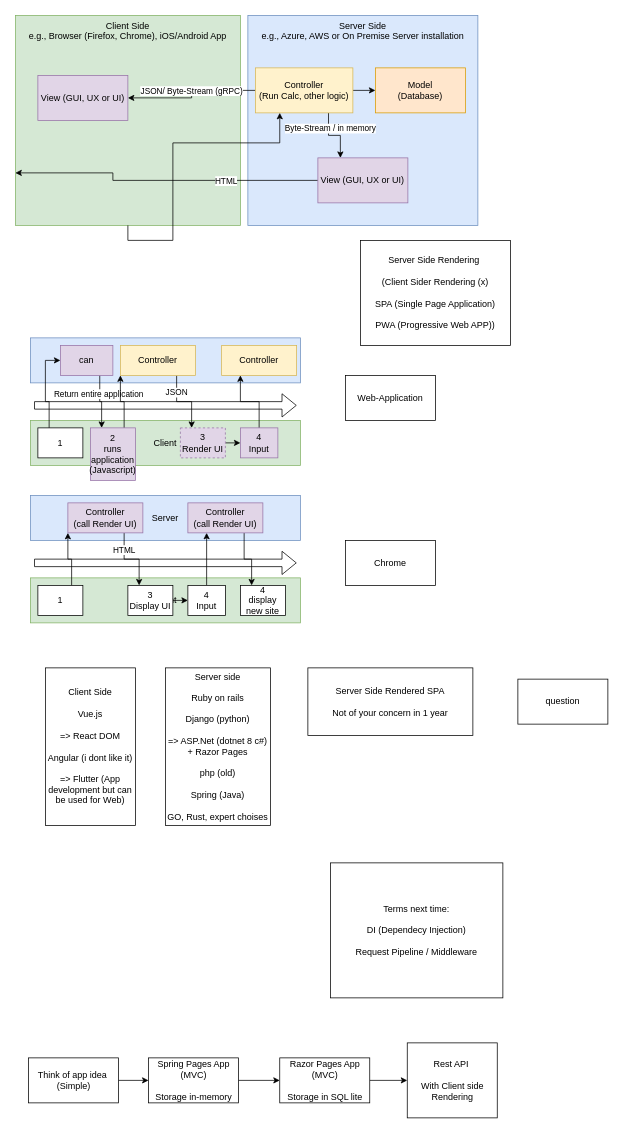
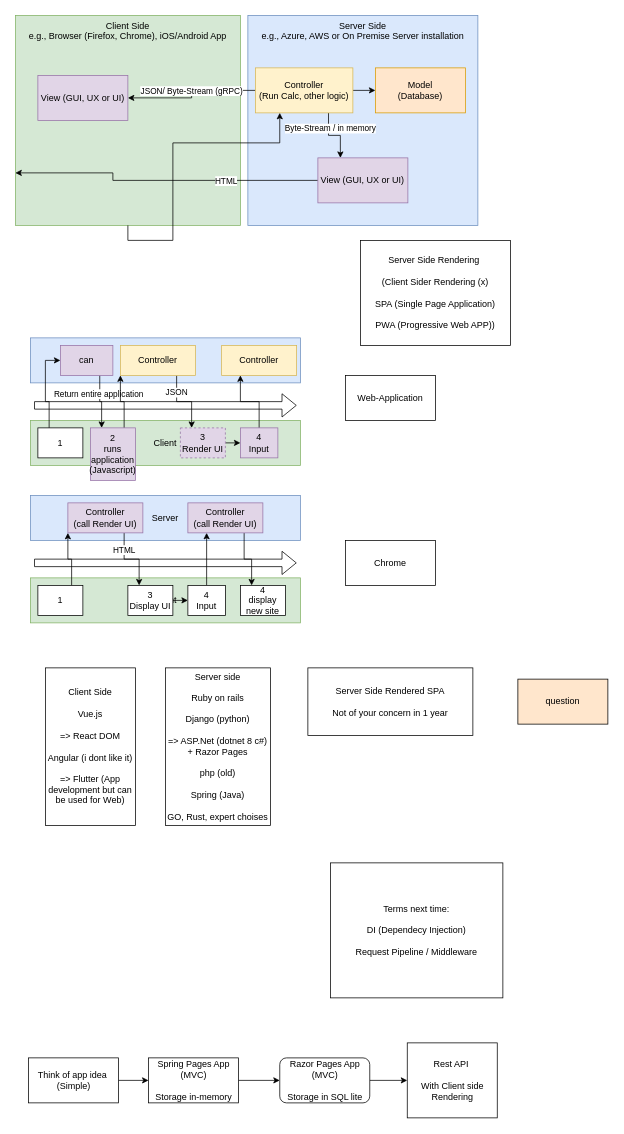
(563, 702) -> (563, 702)
(325, 1080) -> (325, 1080)
